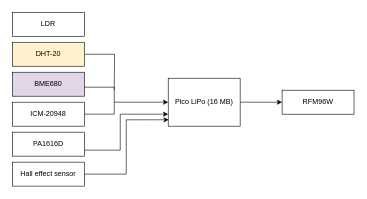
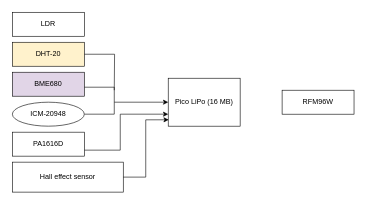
(276, 102) -> none
(48, 114) -> (48, 114)
(48, 174) -> (68, 177)
